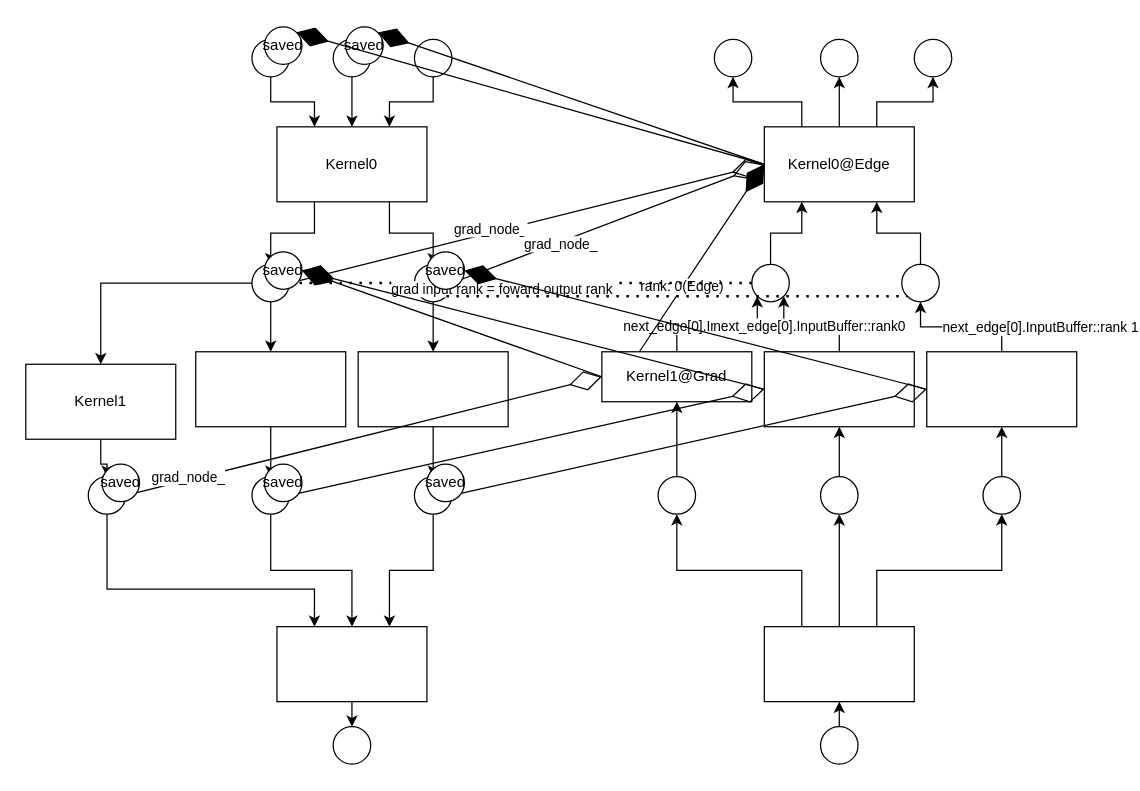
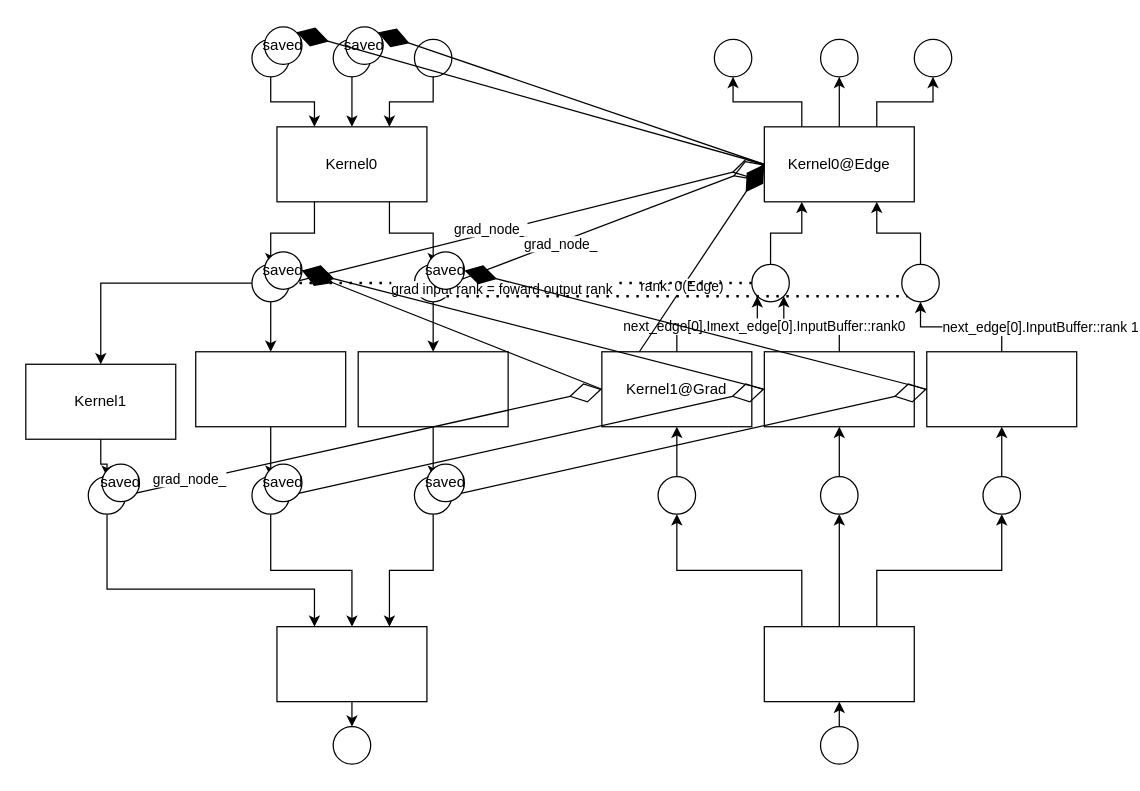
(677, 377) -> (677, 389)
